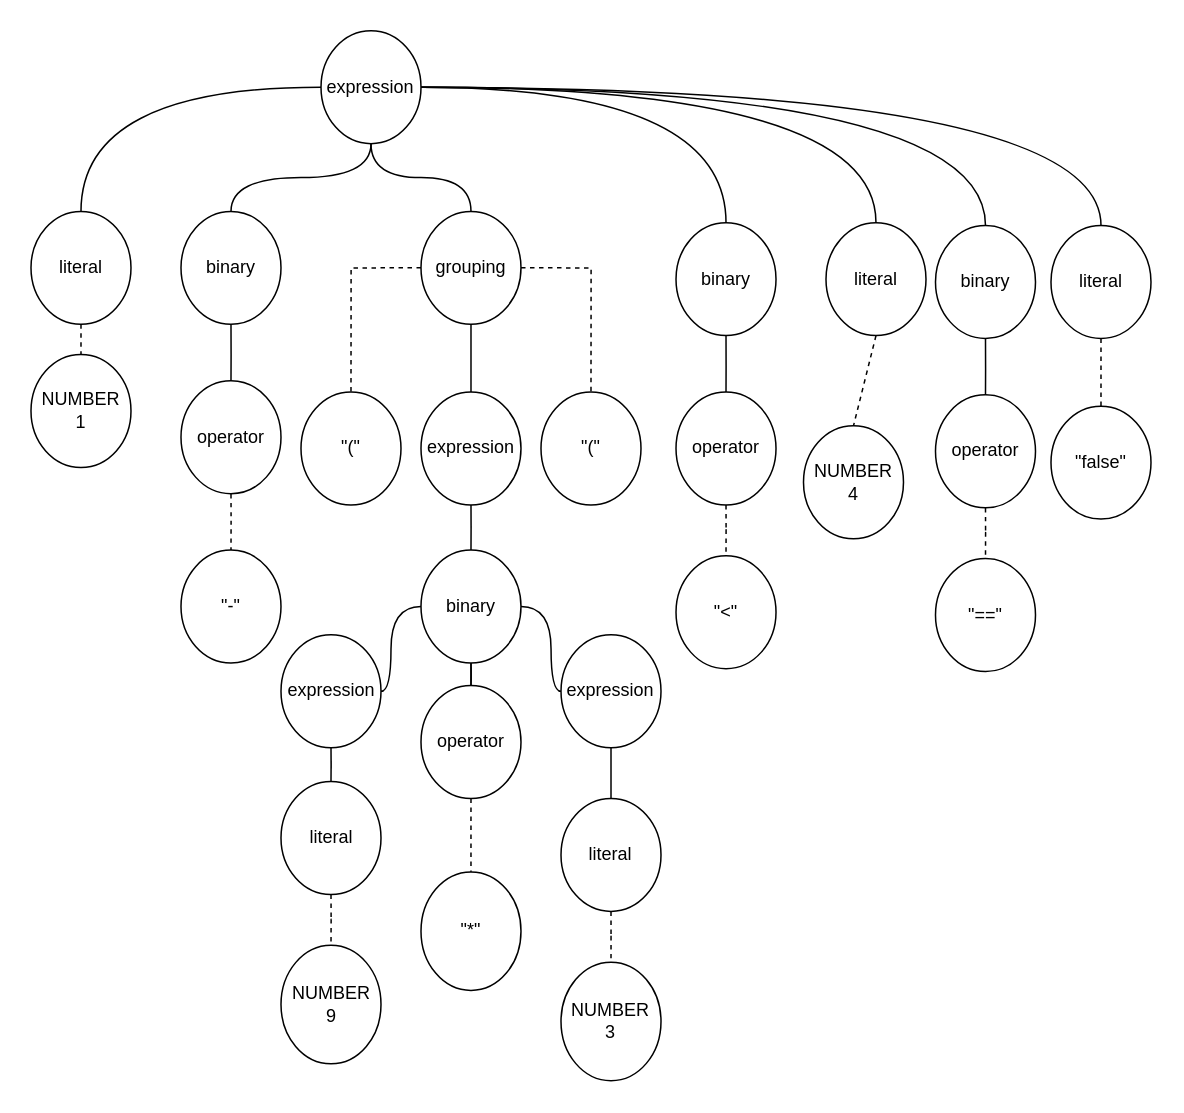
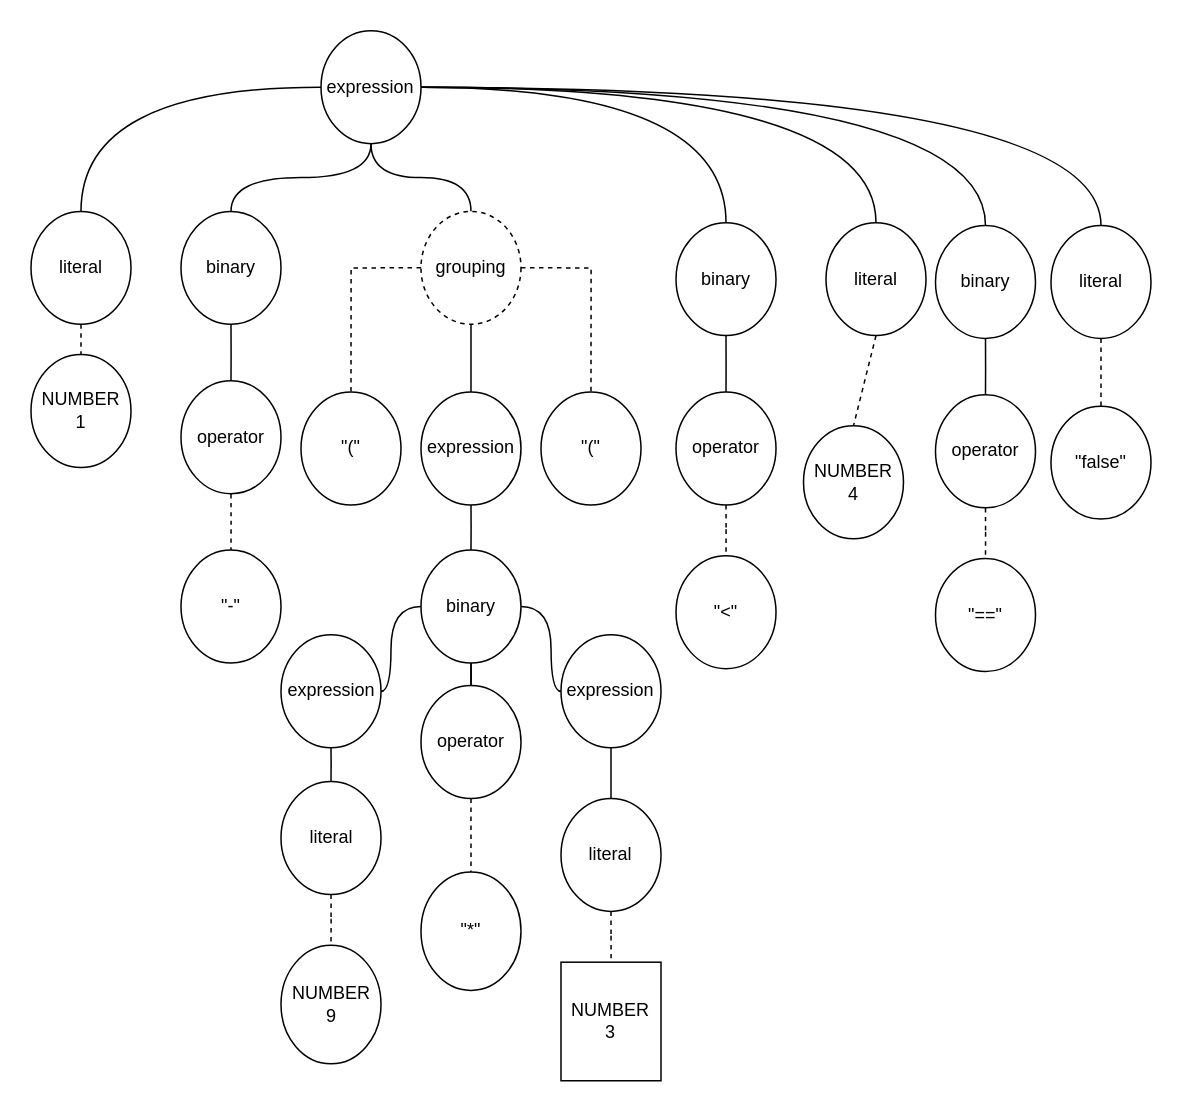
(471, 268) -> (471, 268)
(611, 1021) -> (611, 1021)
